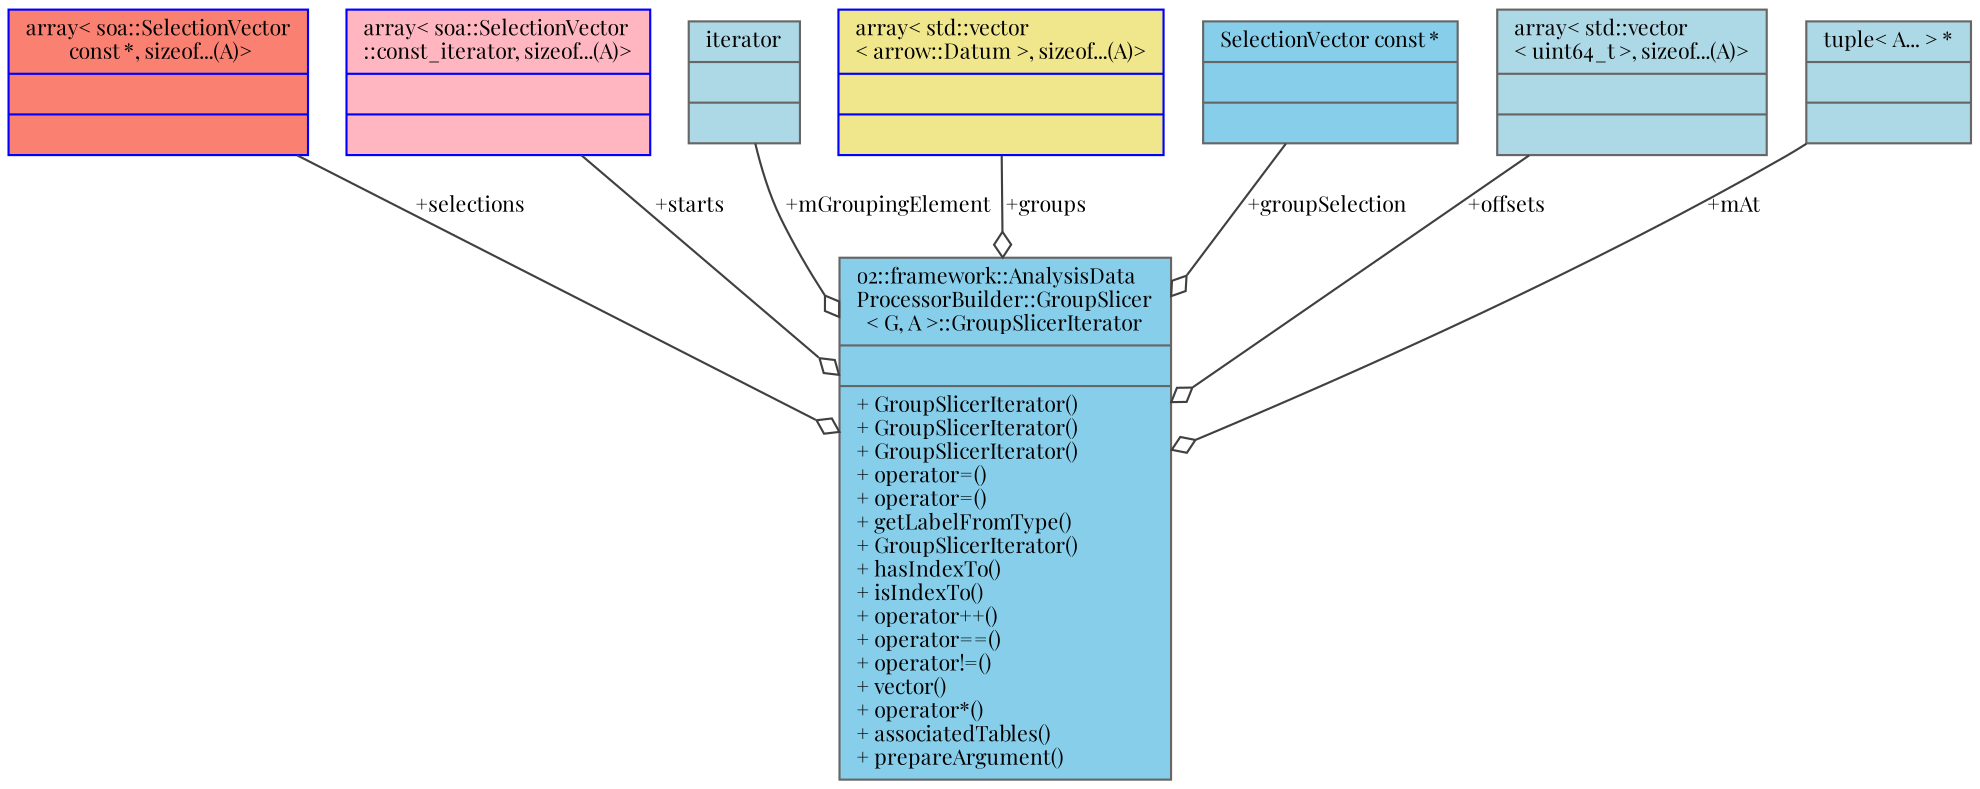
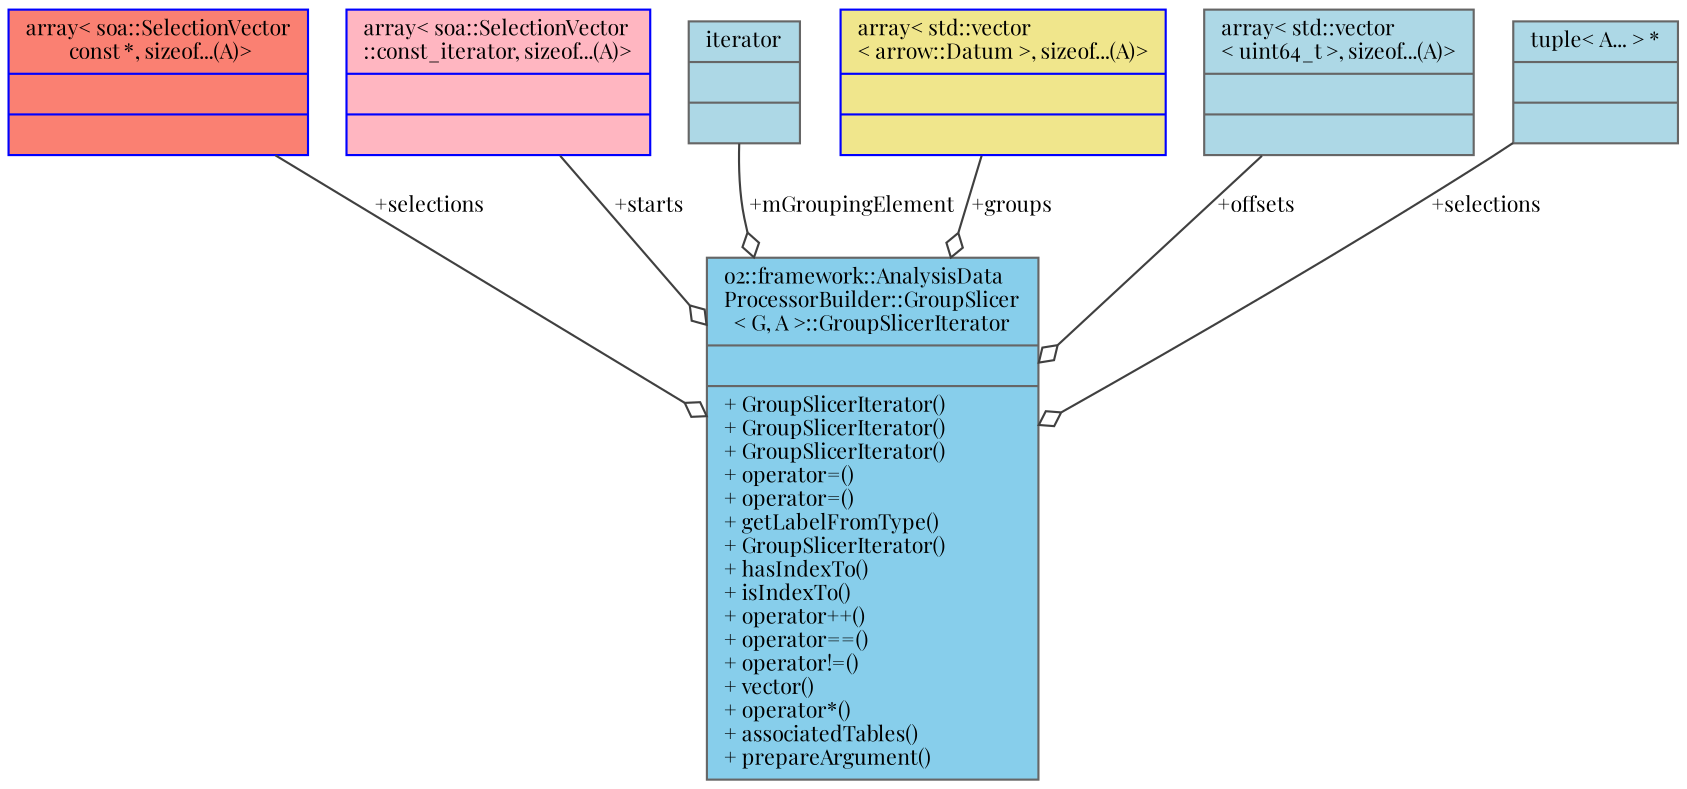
(1330, 82) -> none
(1732, 206) -> (1484, 206)
